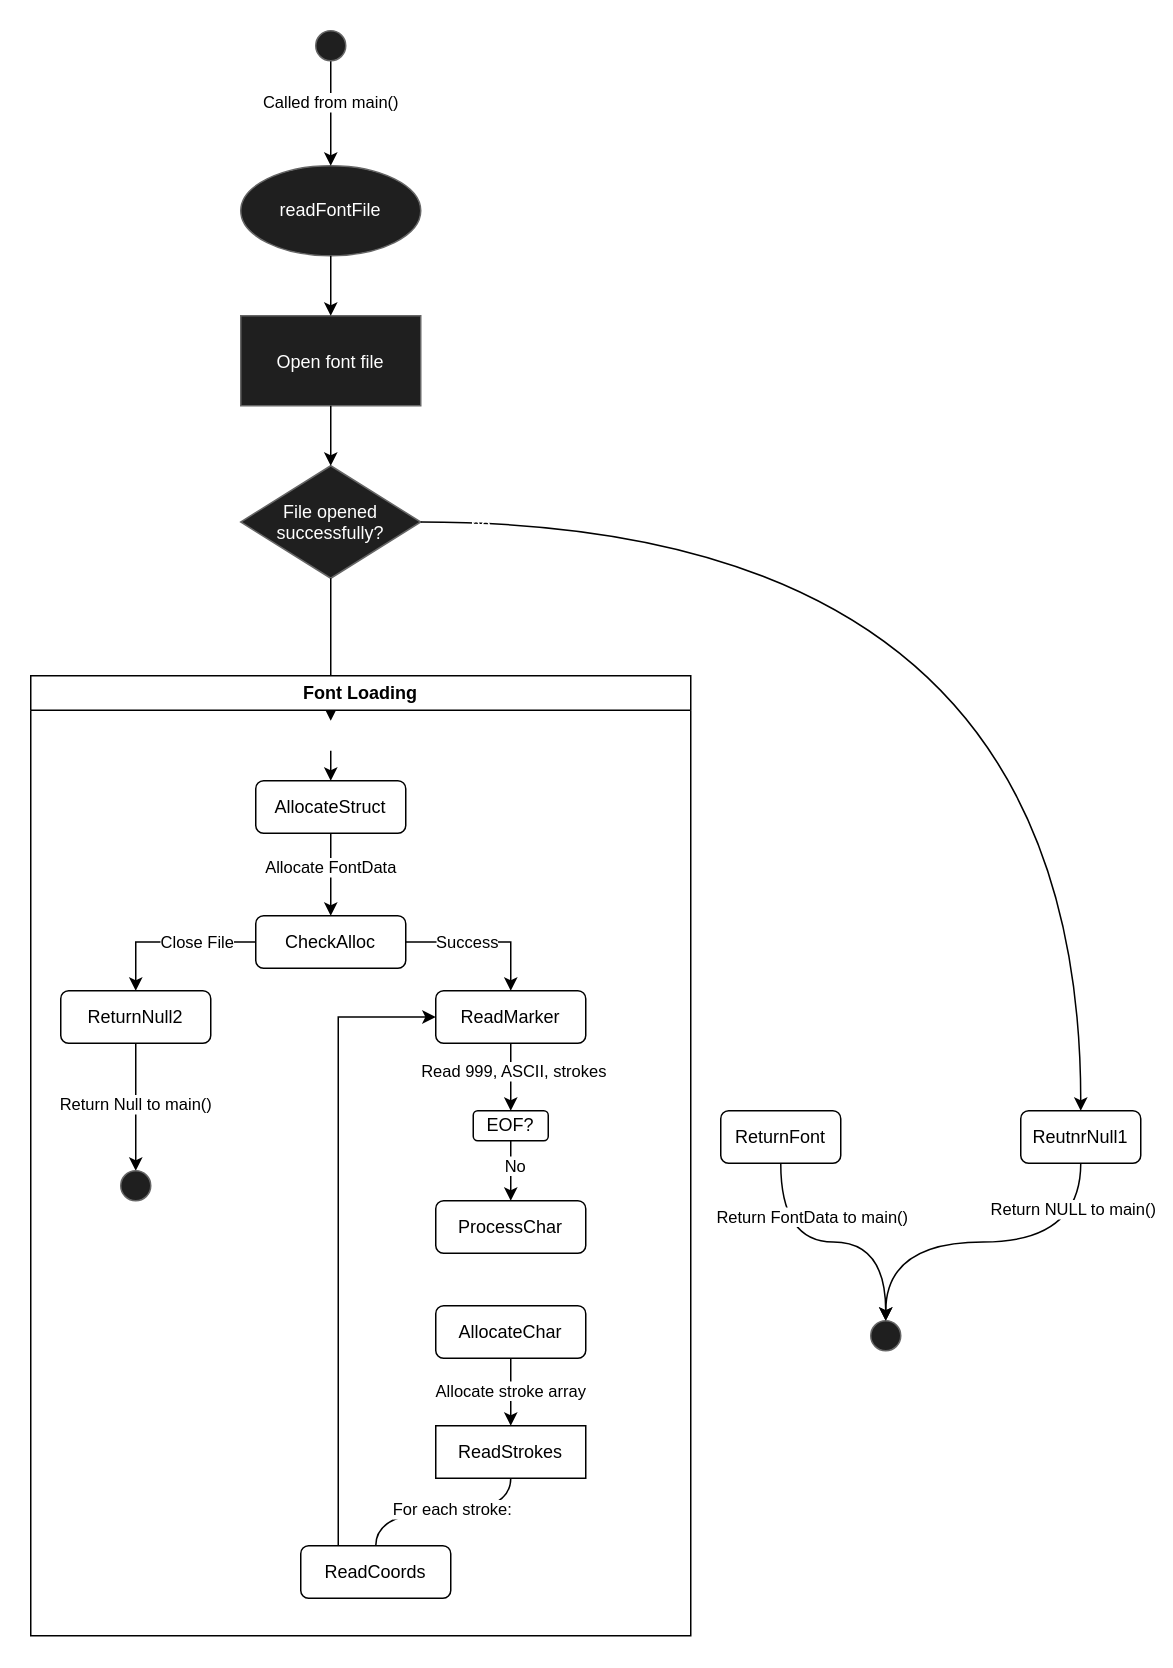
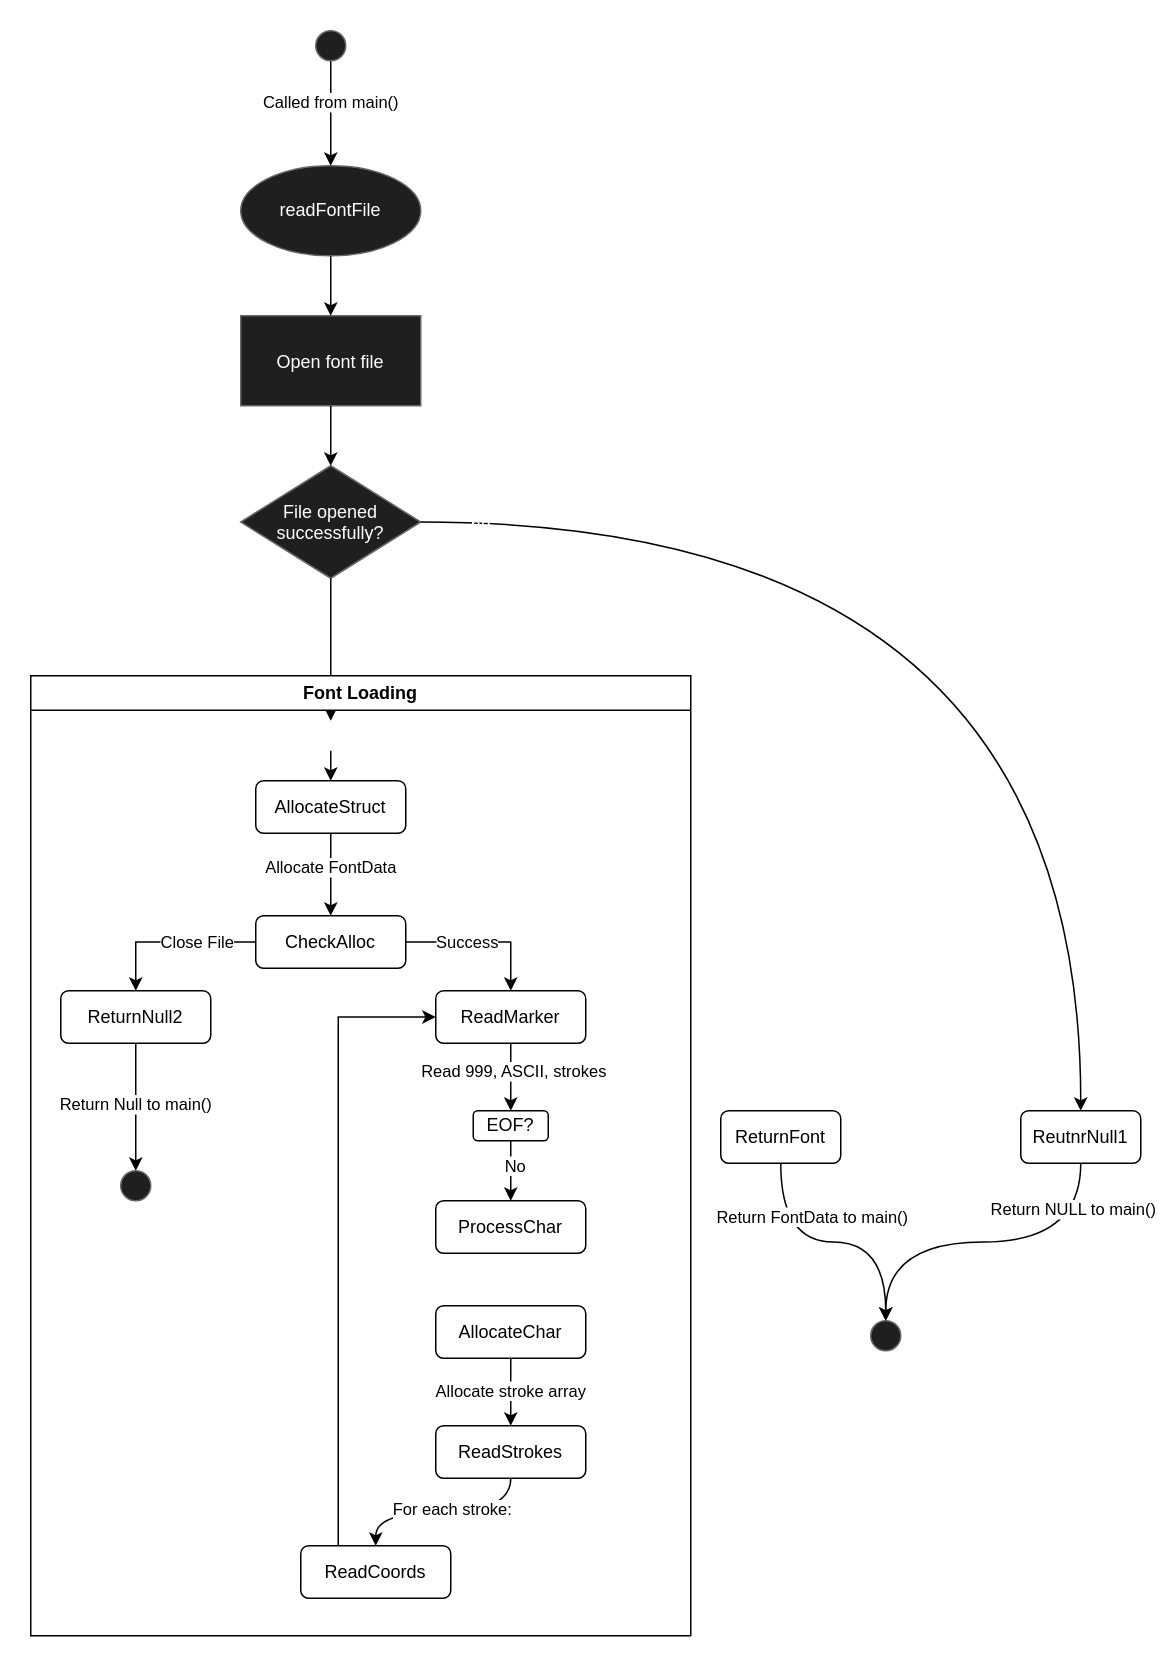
(511, 1452) -> (511, 1452)
(382, 1529) -> (382, 1524)
